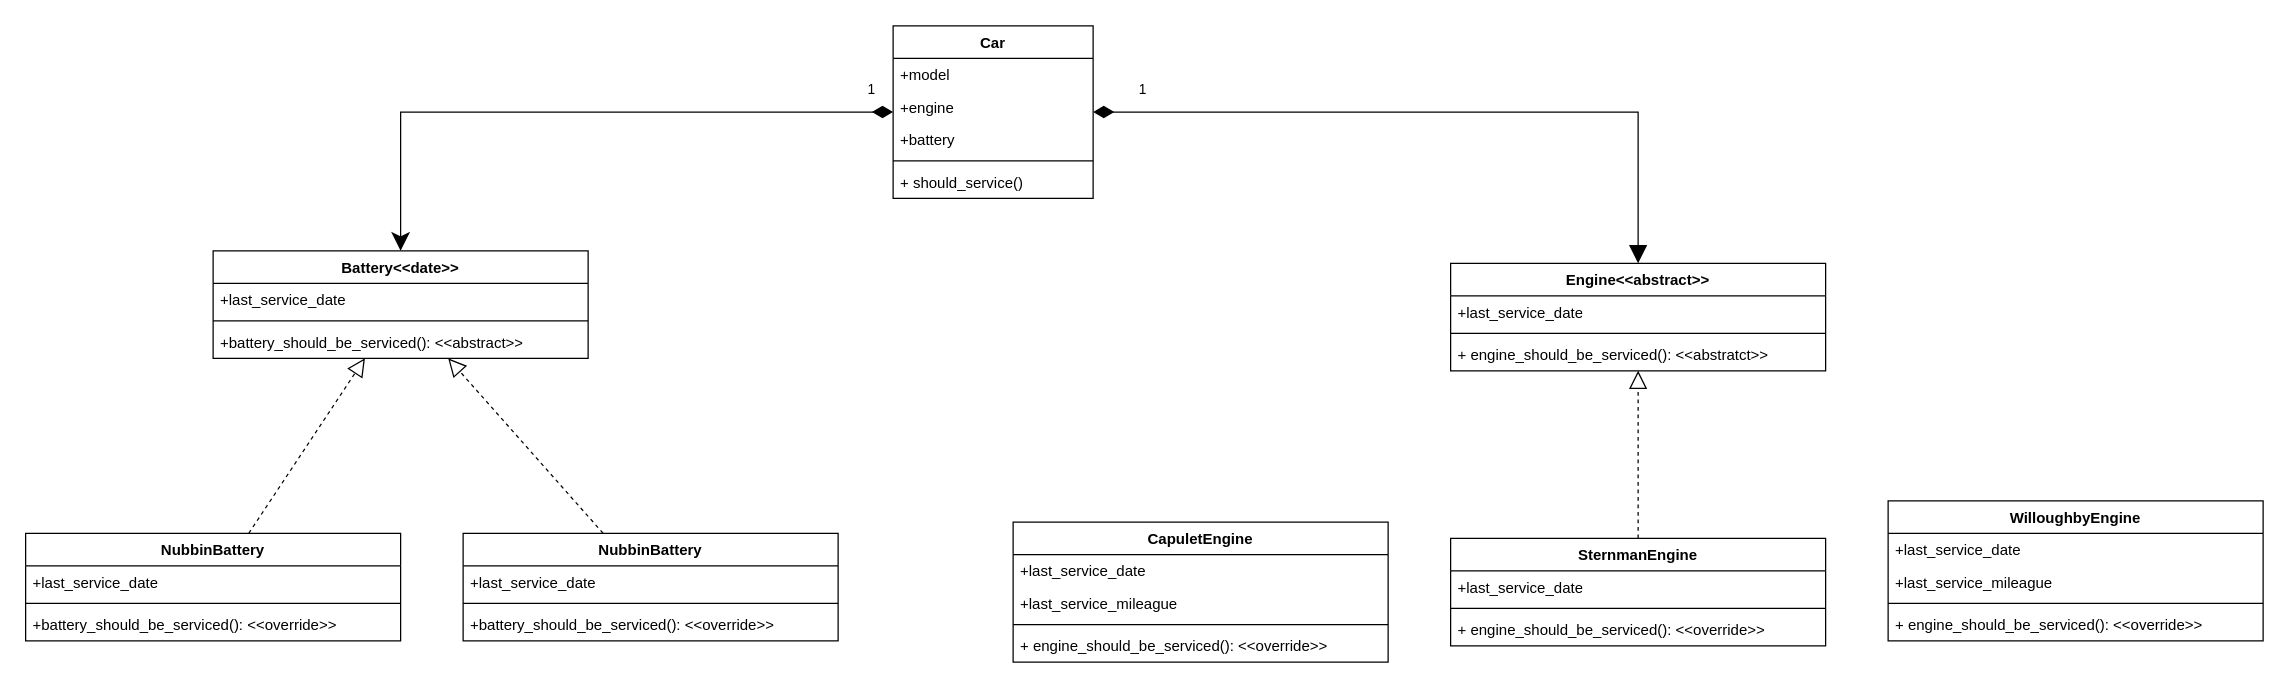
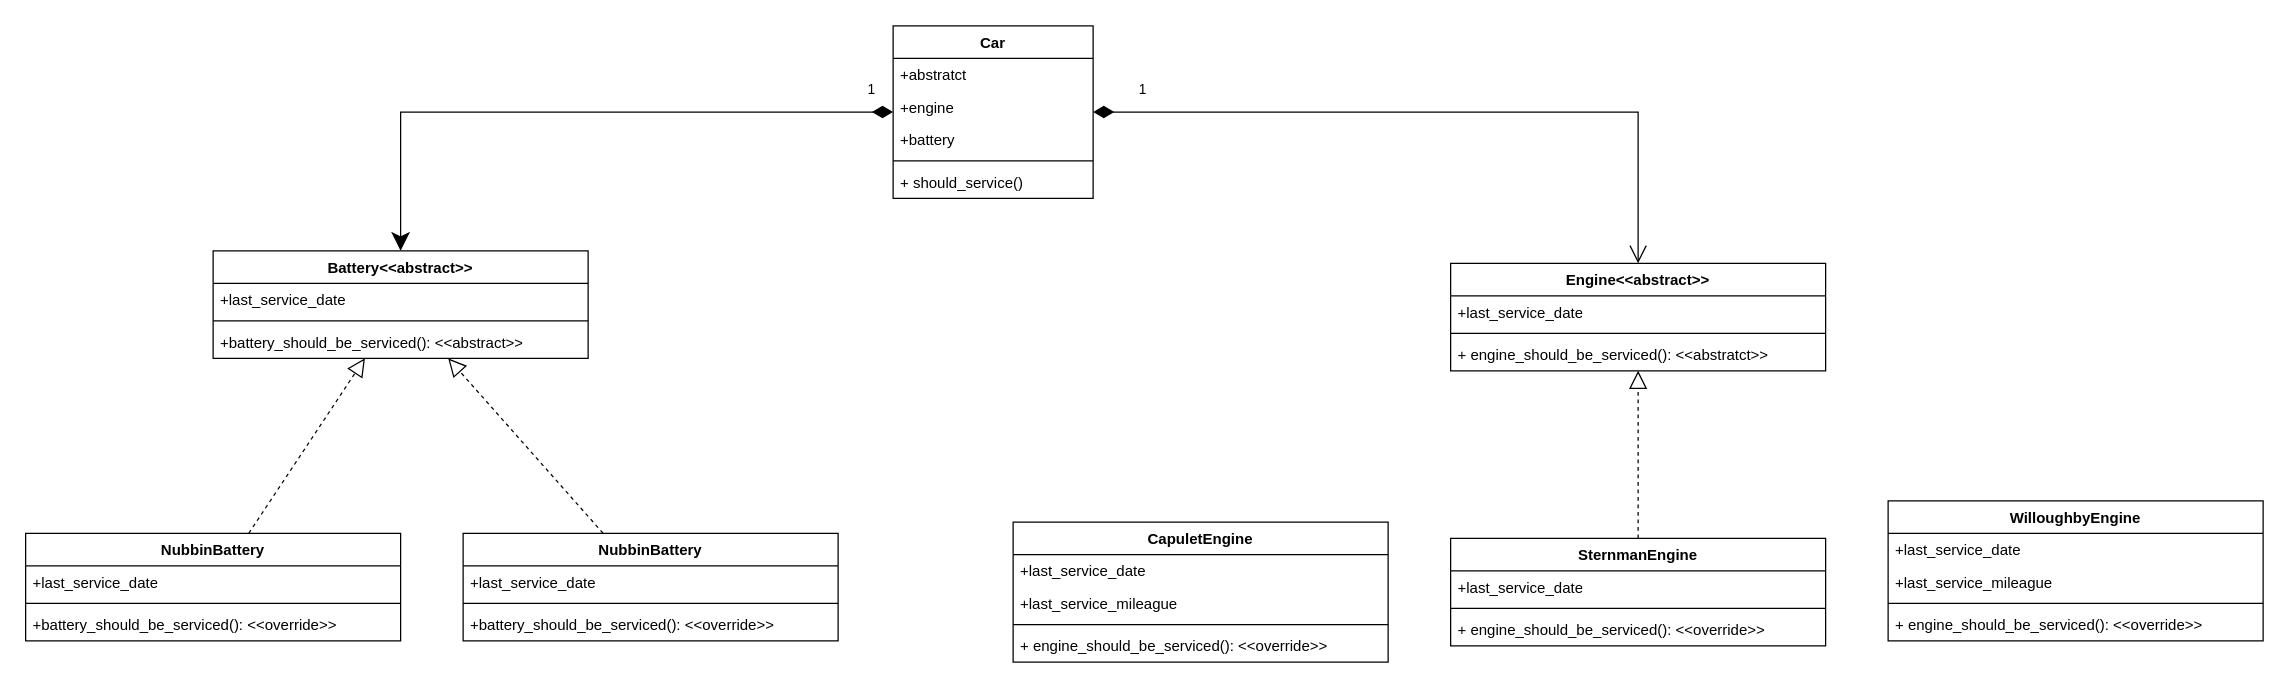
(924, 76) -> (943, 76)
(1638, 244) -> (1638, 251)
(401, 268) -> (401, 268)
